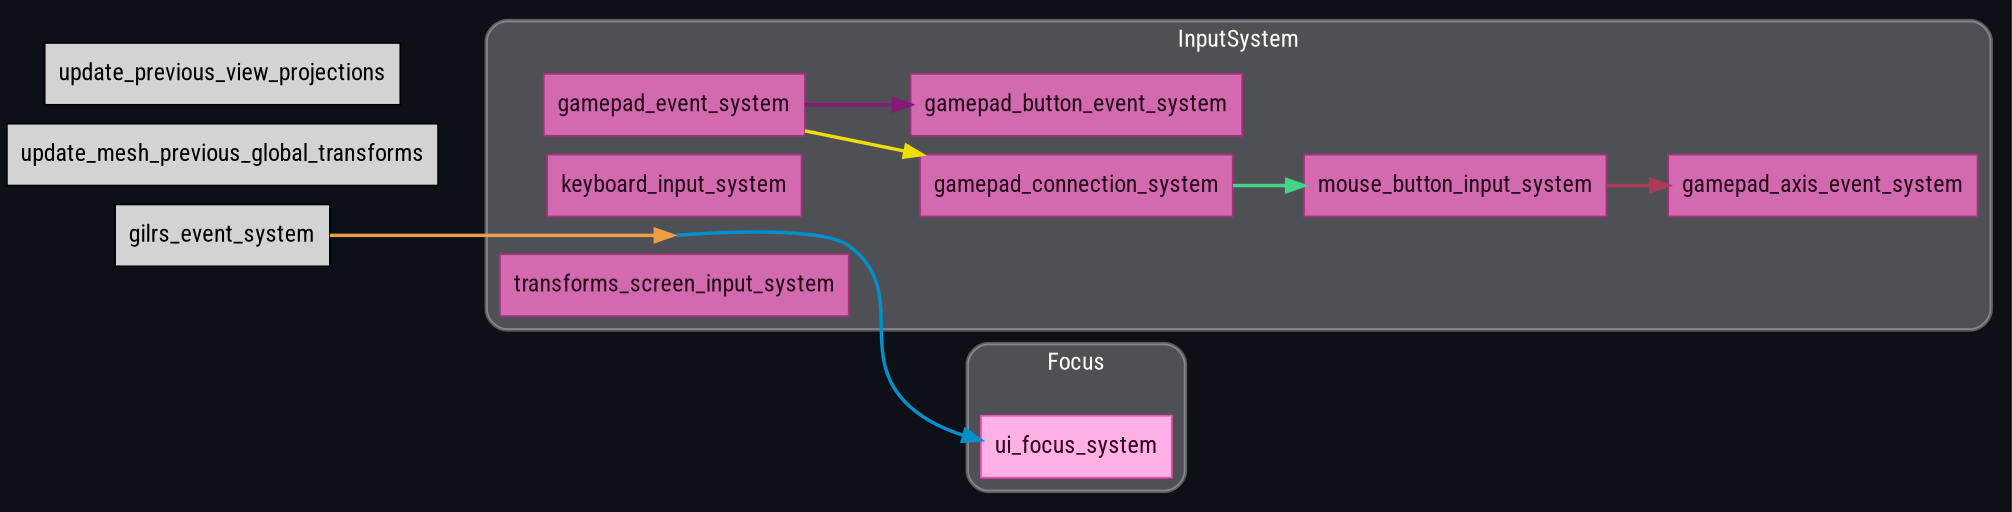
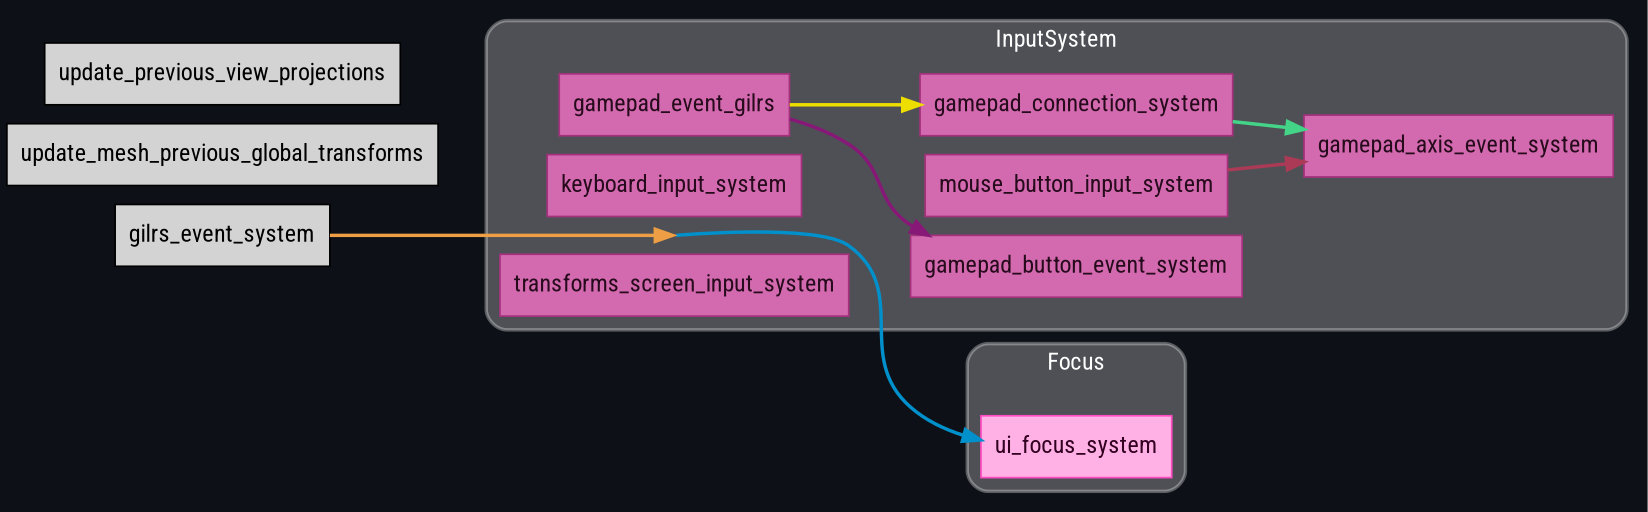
(674, 105) -> (674, 105)
(1260, 186) -> (1260, 125)
